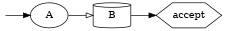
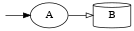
(189, 15) -> none
